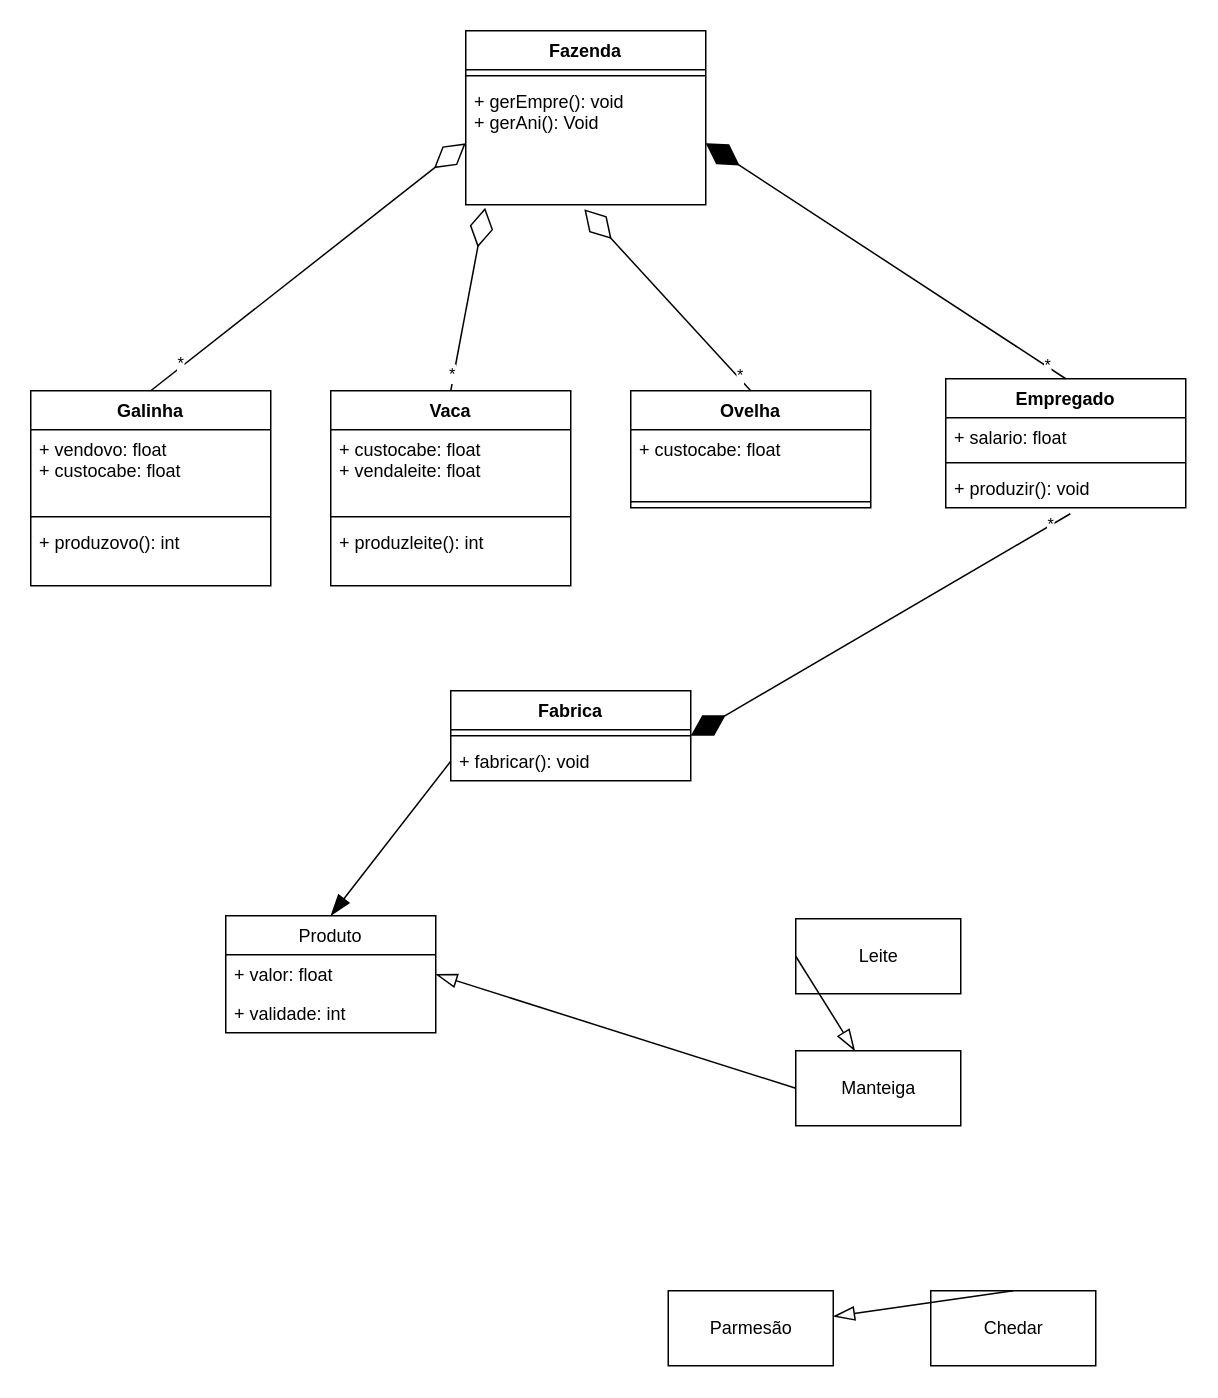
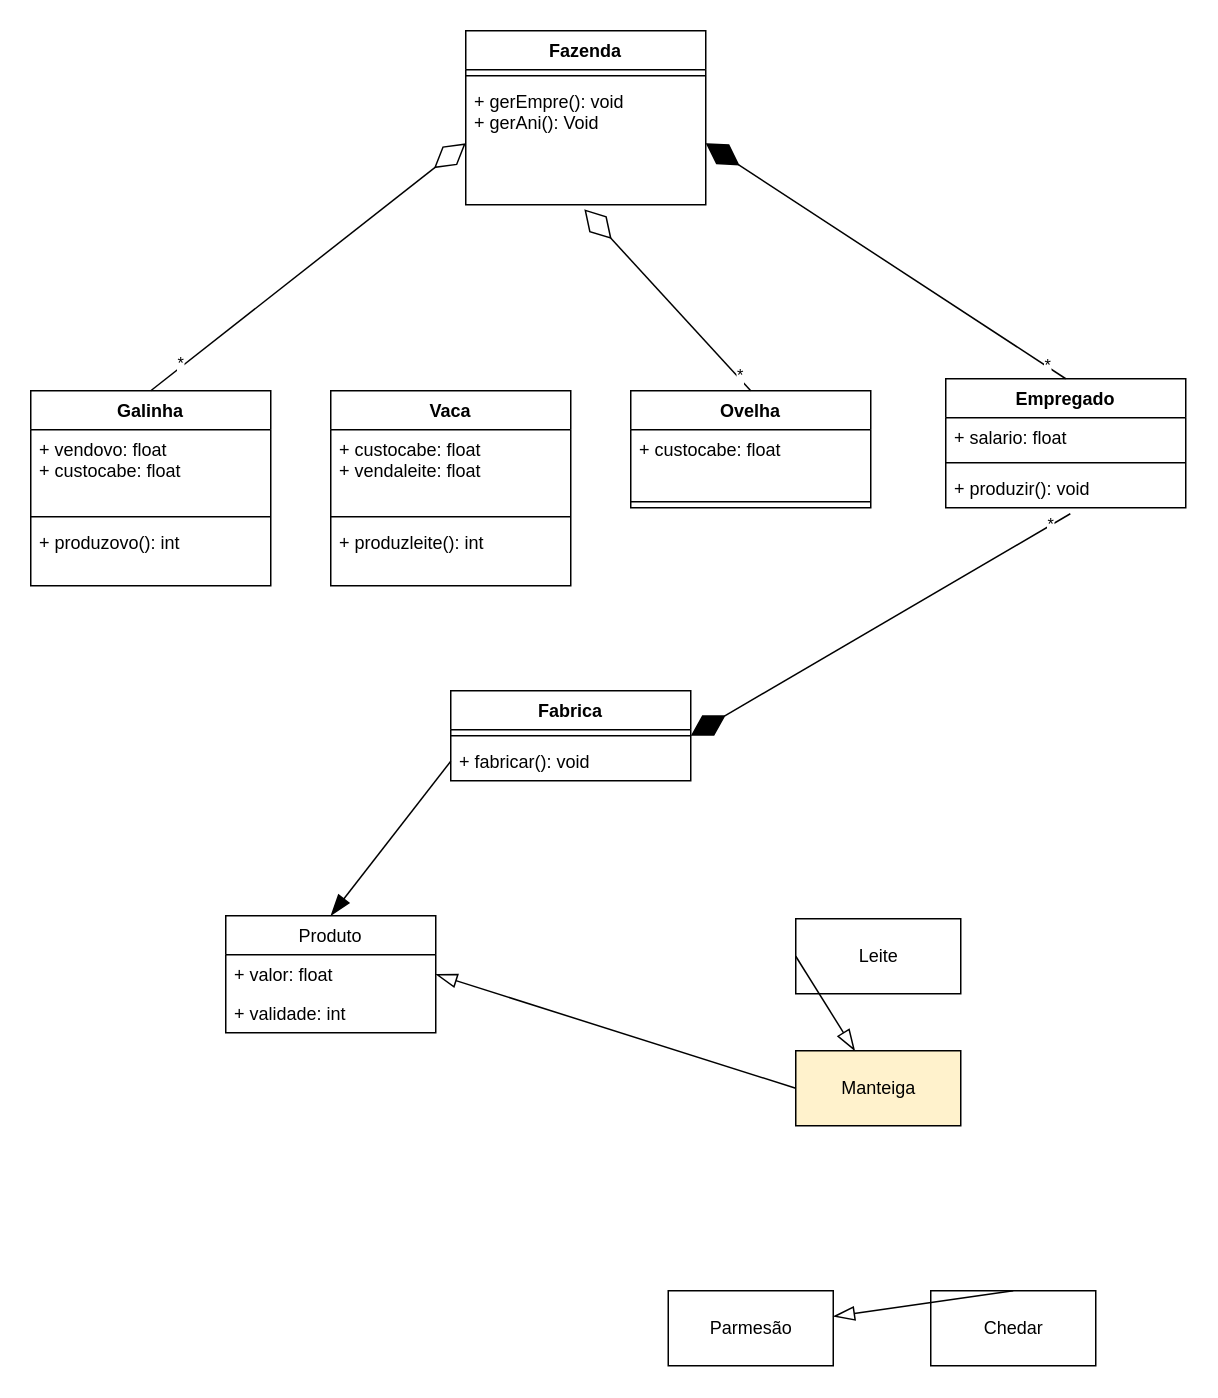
(464, 319) -> none
(878, 1088) -> (878, 1088)
